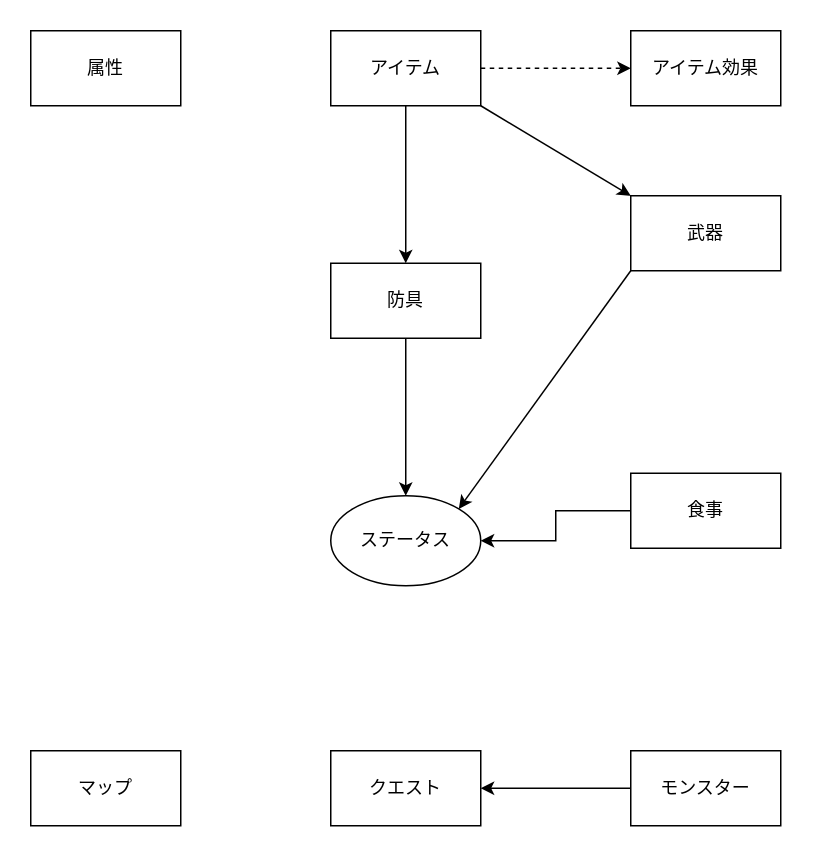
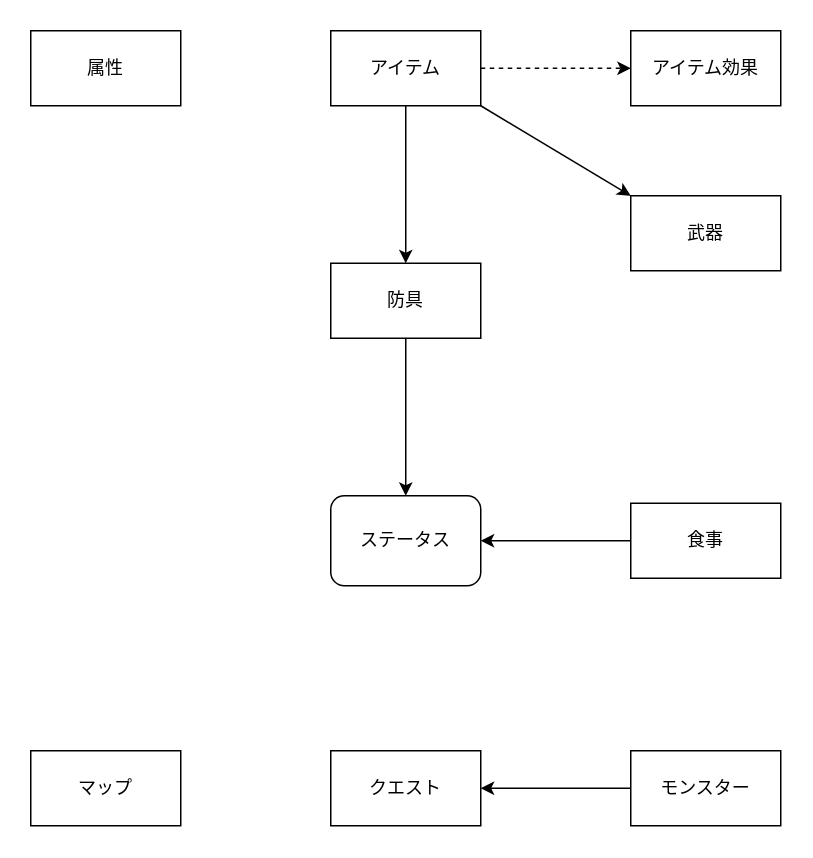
(548, 386) -> none
(706, 511) -> (706, 541)
(406, 541) -> (406, 541)
